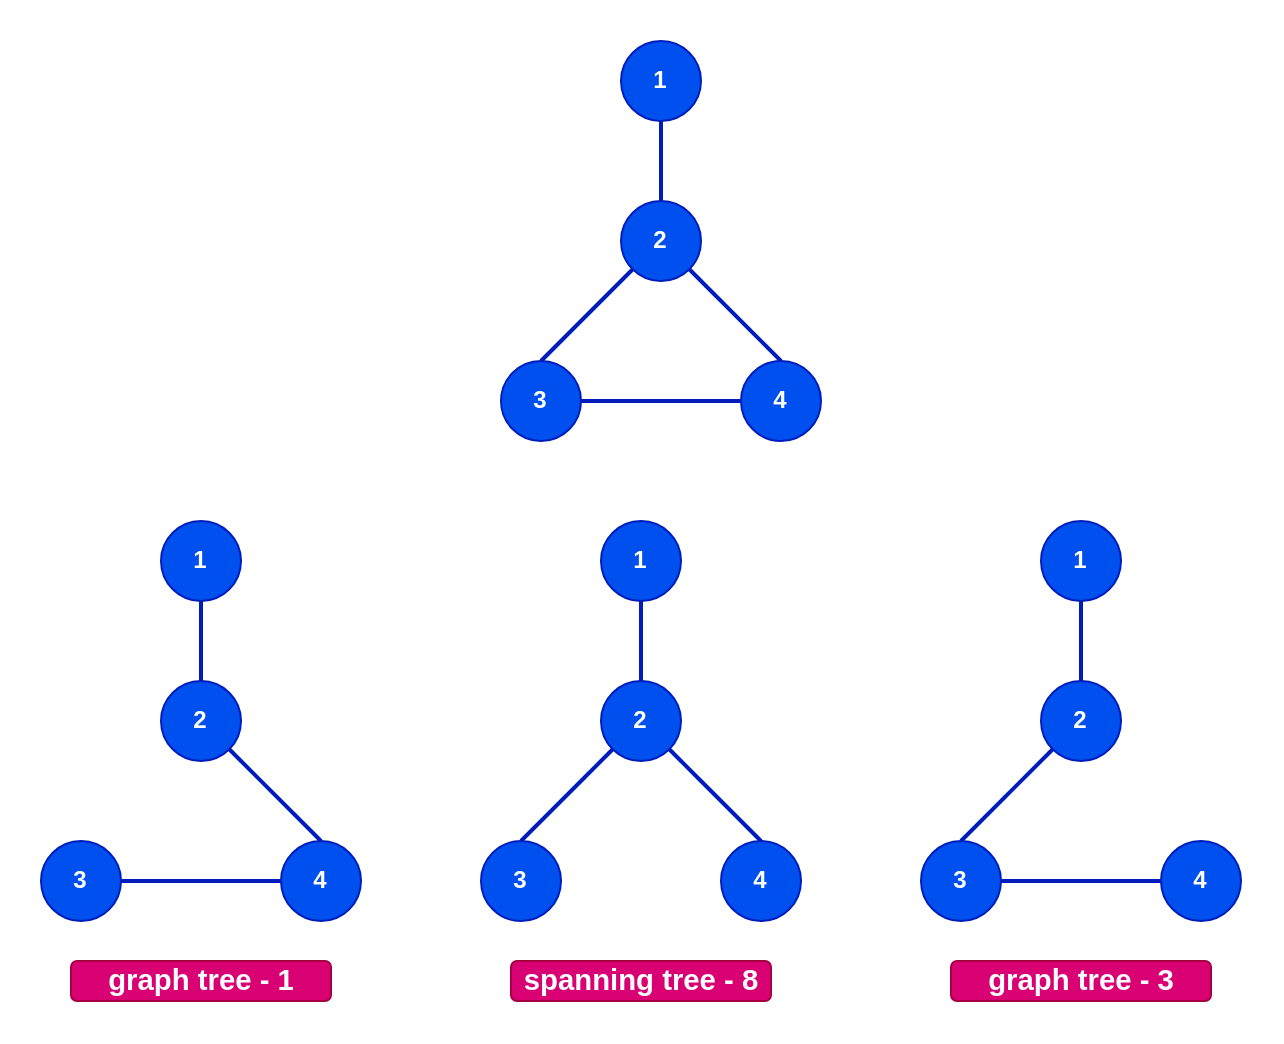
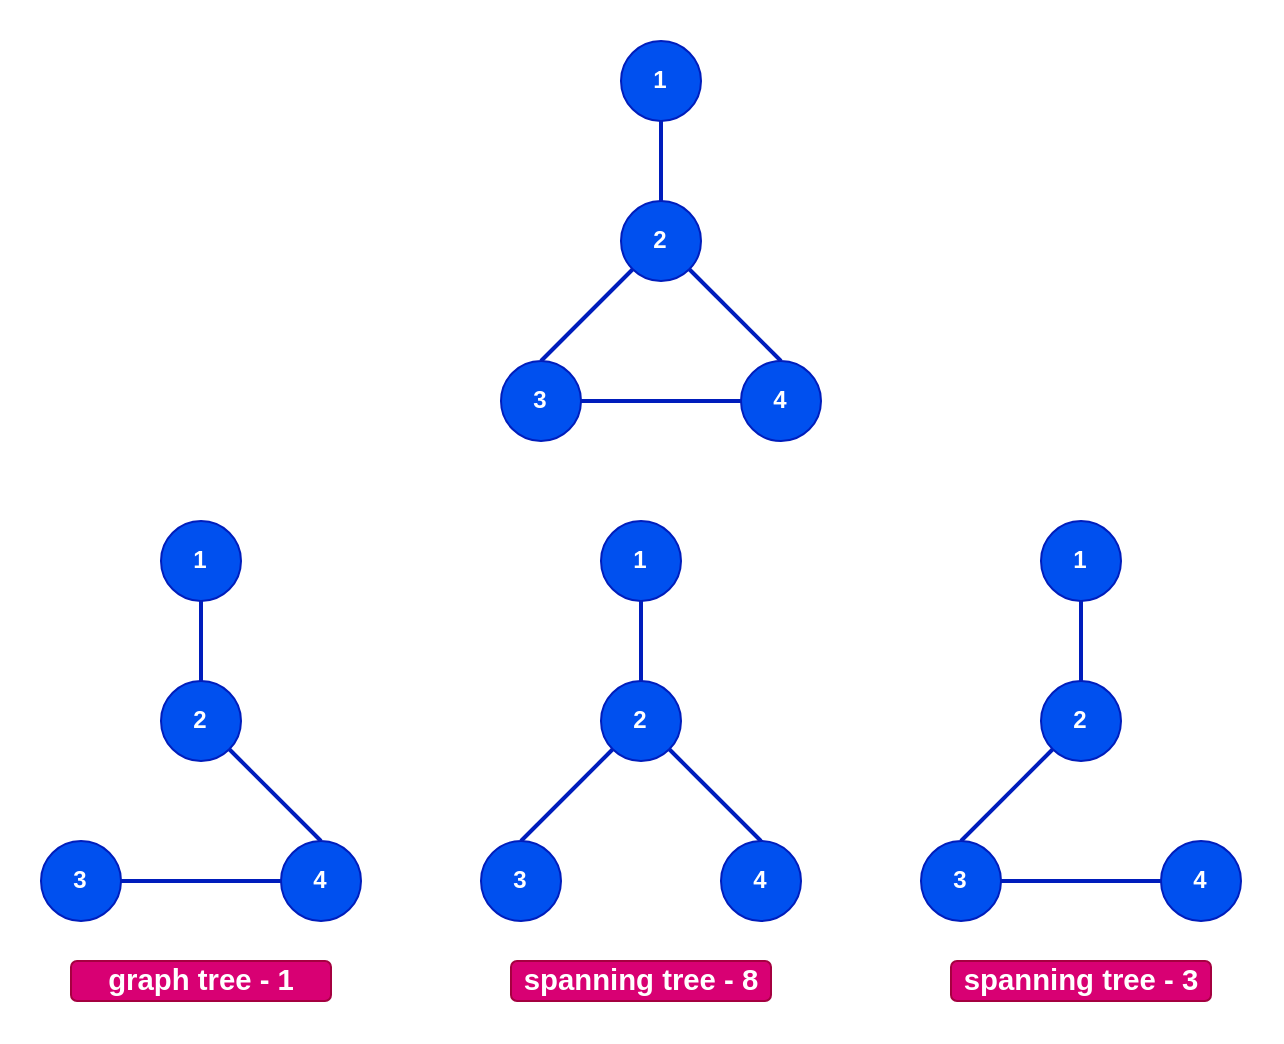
(1082, 981) -> (1082, 981)
